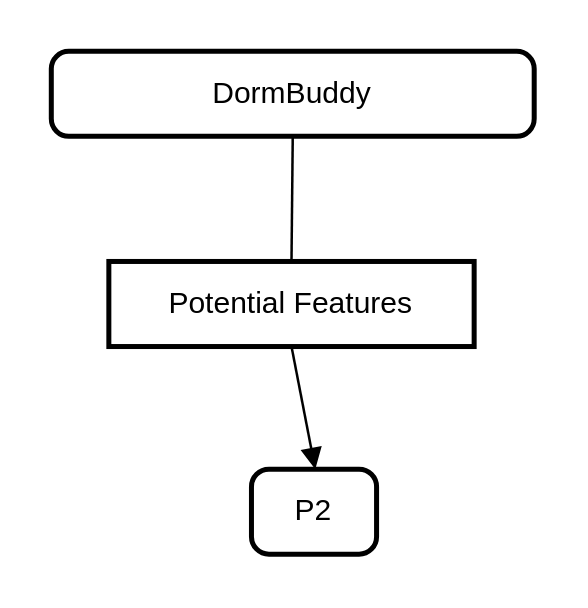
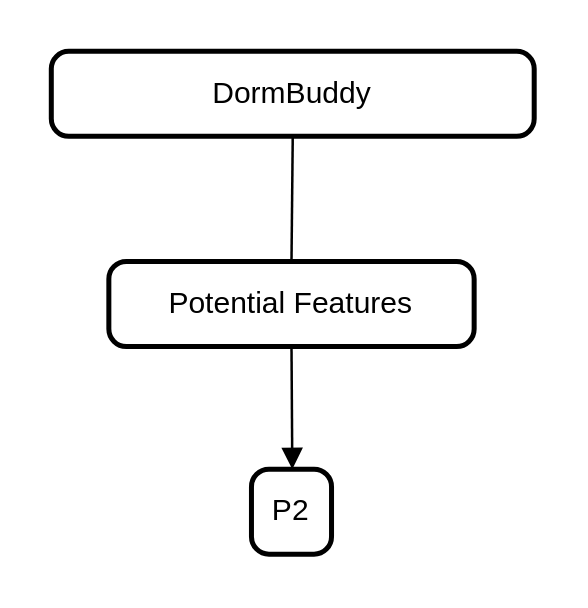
(291, 304) -> (291, 304)
(314, 511) -> (291, 511)
